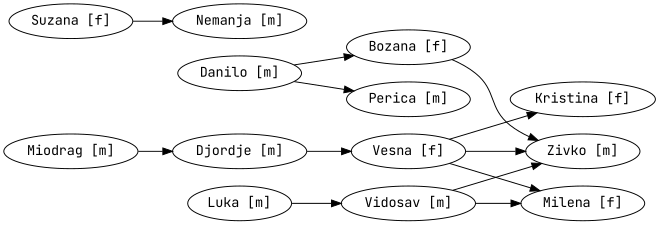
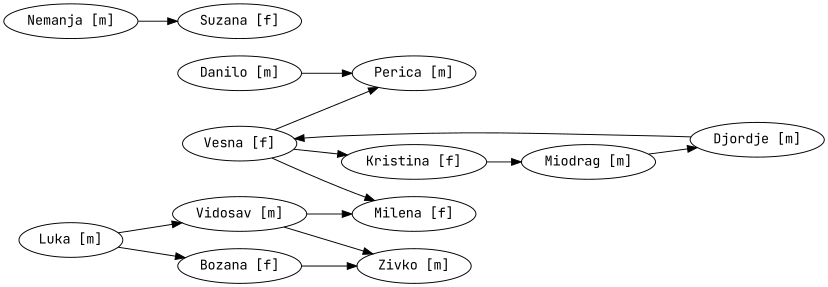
(148, 21) -> (153, 21)
(319, 61) -> (147, 252)
(491, 151) -> (322, 110)
none -> (499, 162)
